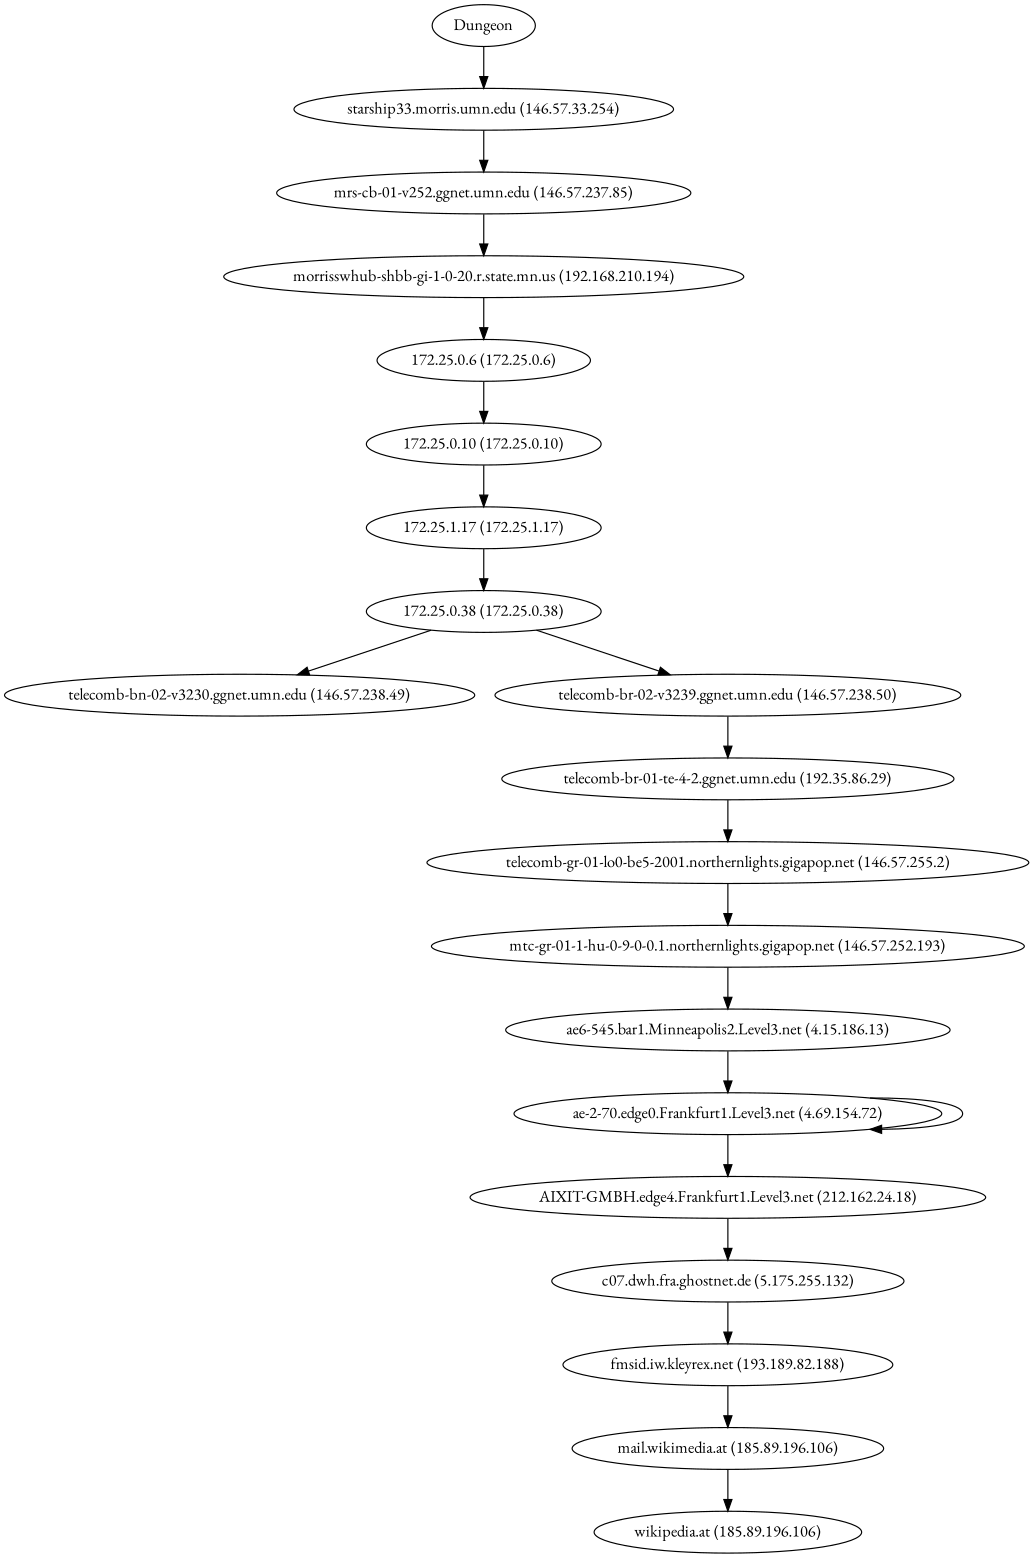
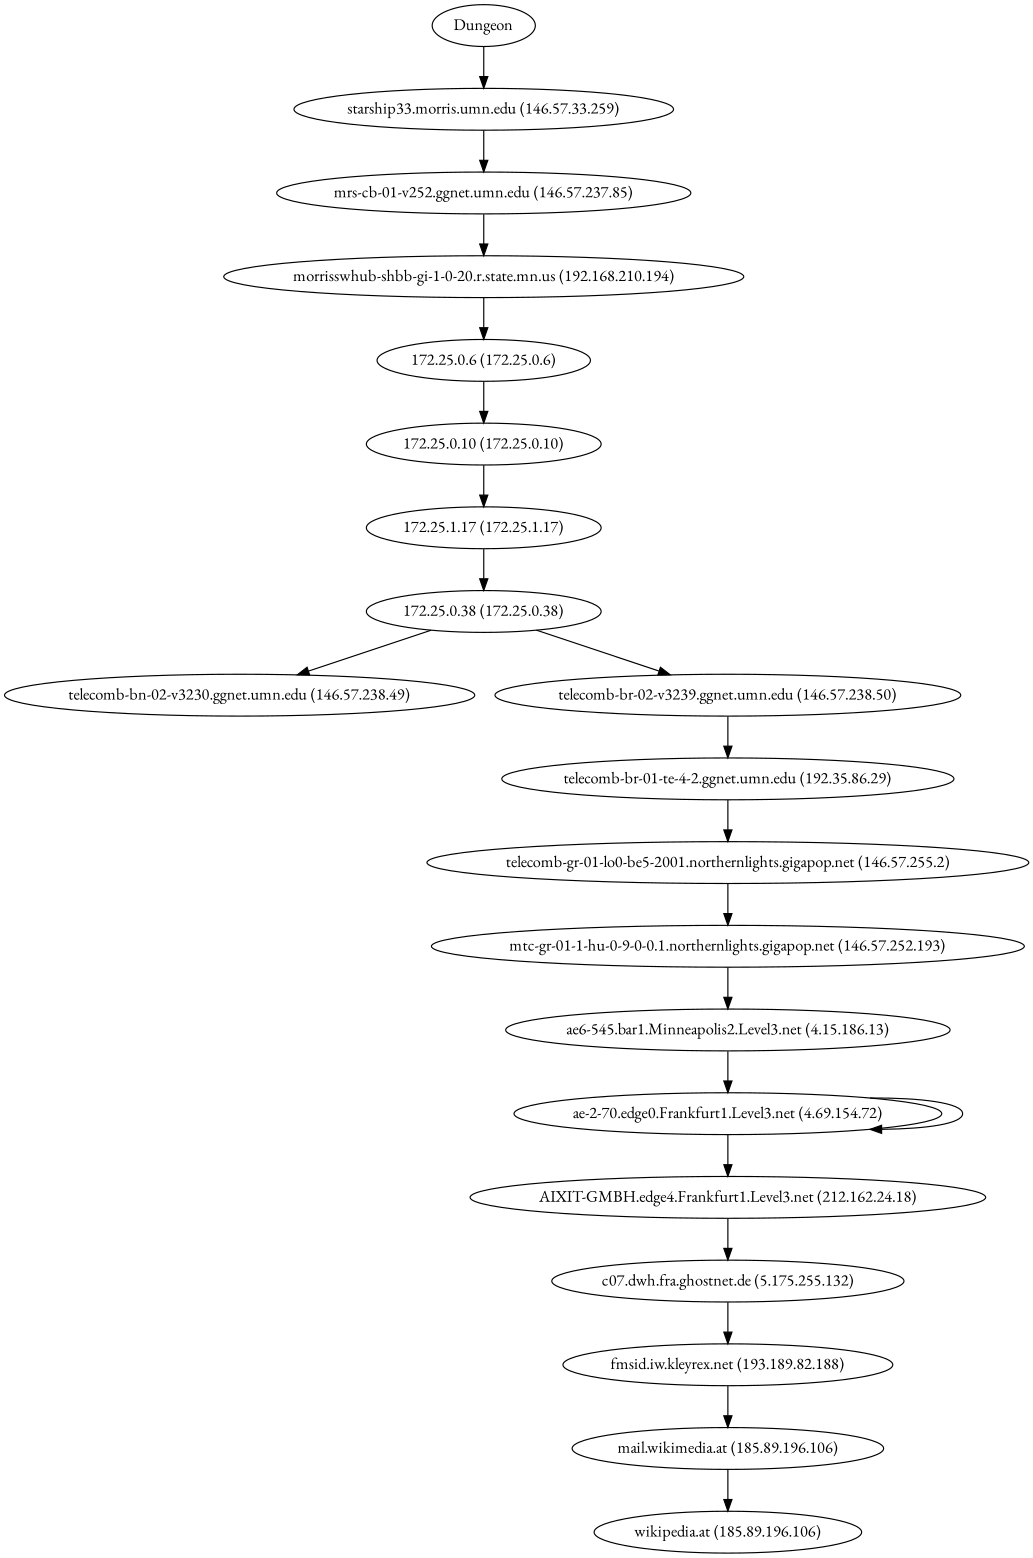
(484, 109) -> (484, 109)
